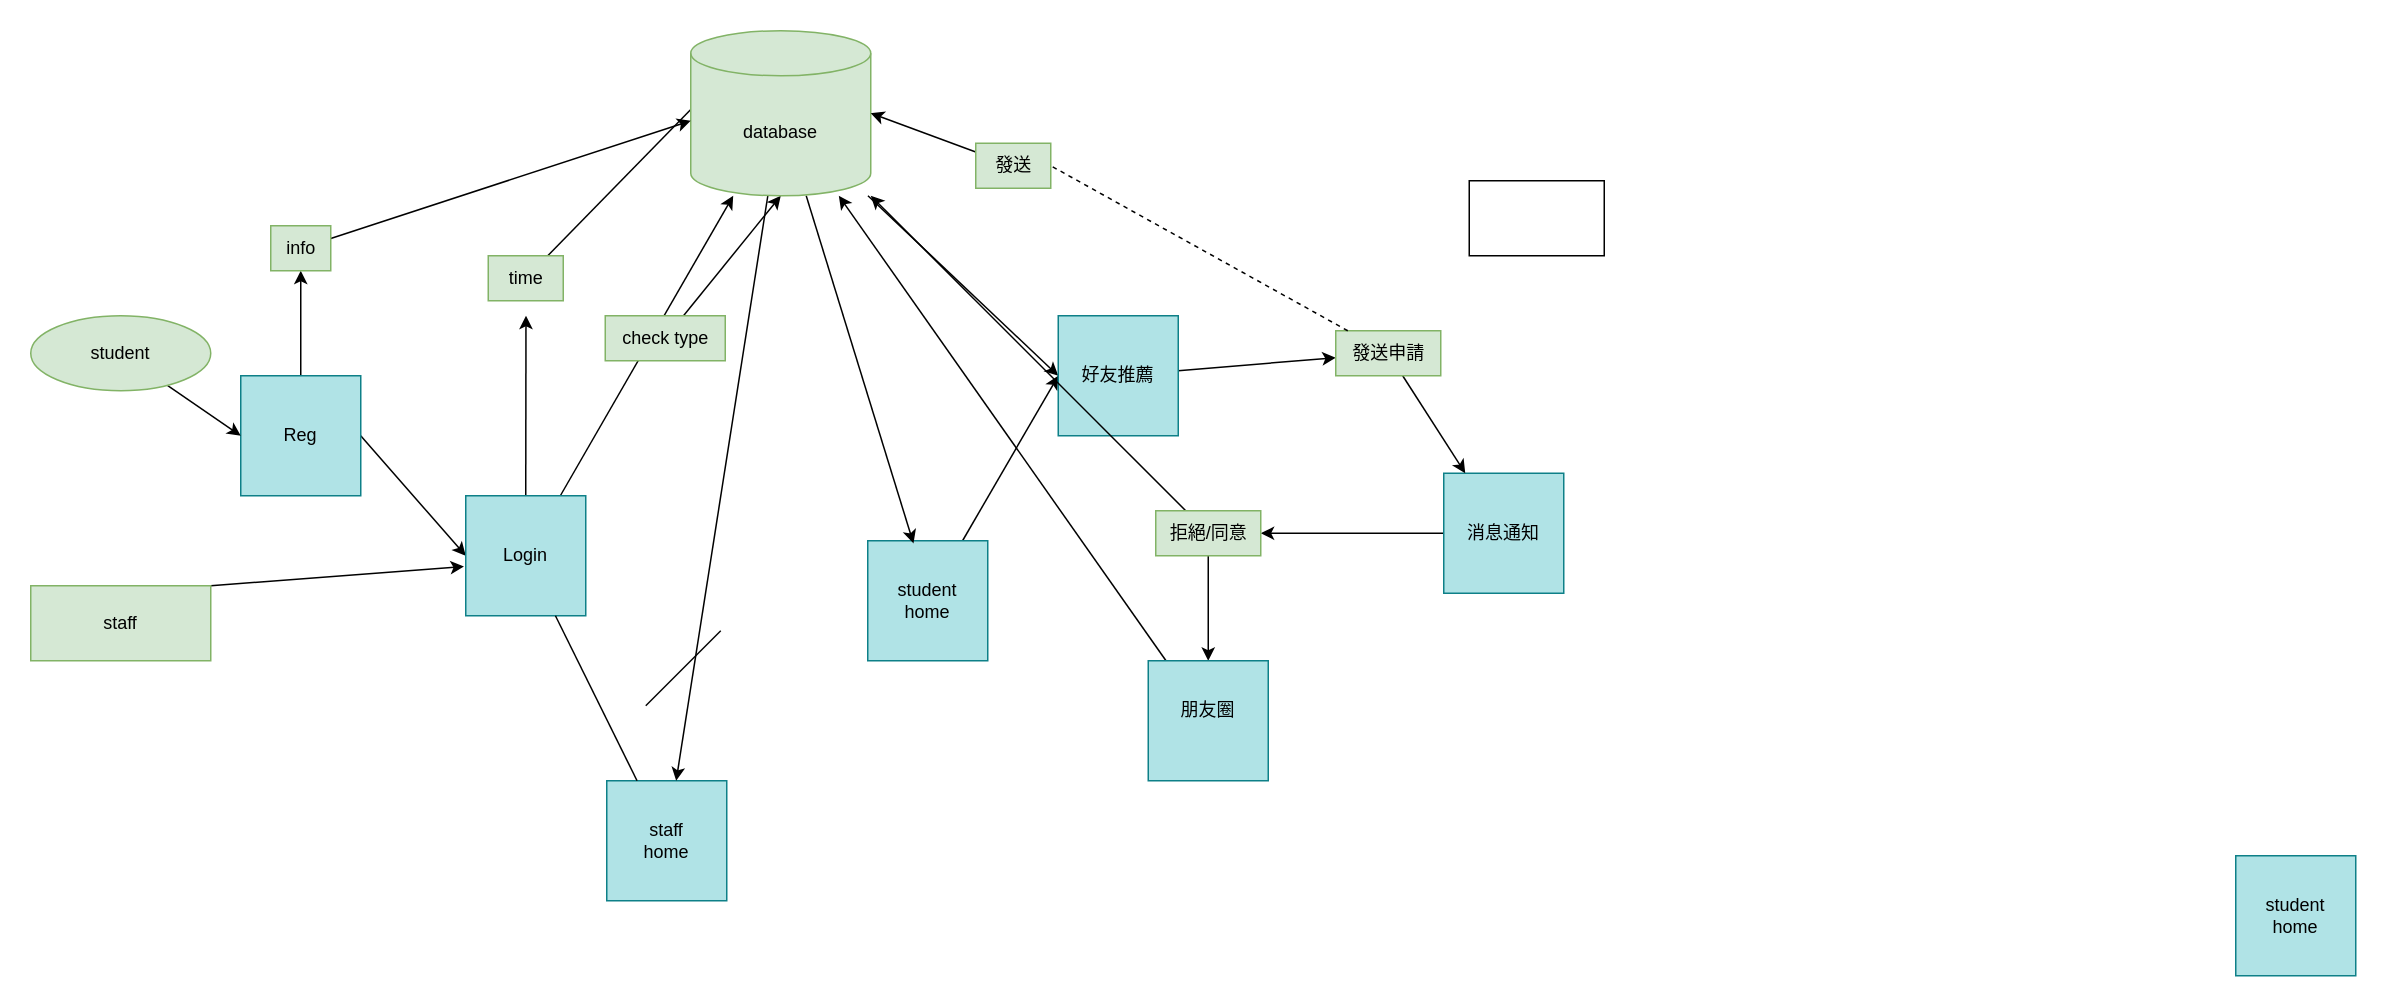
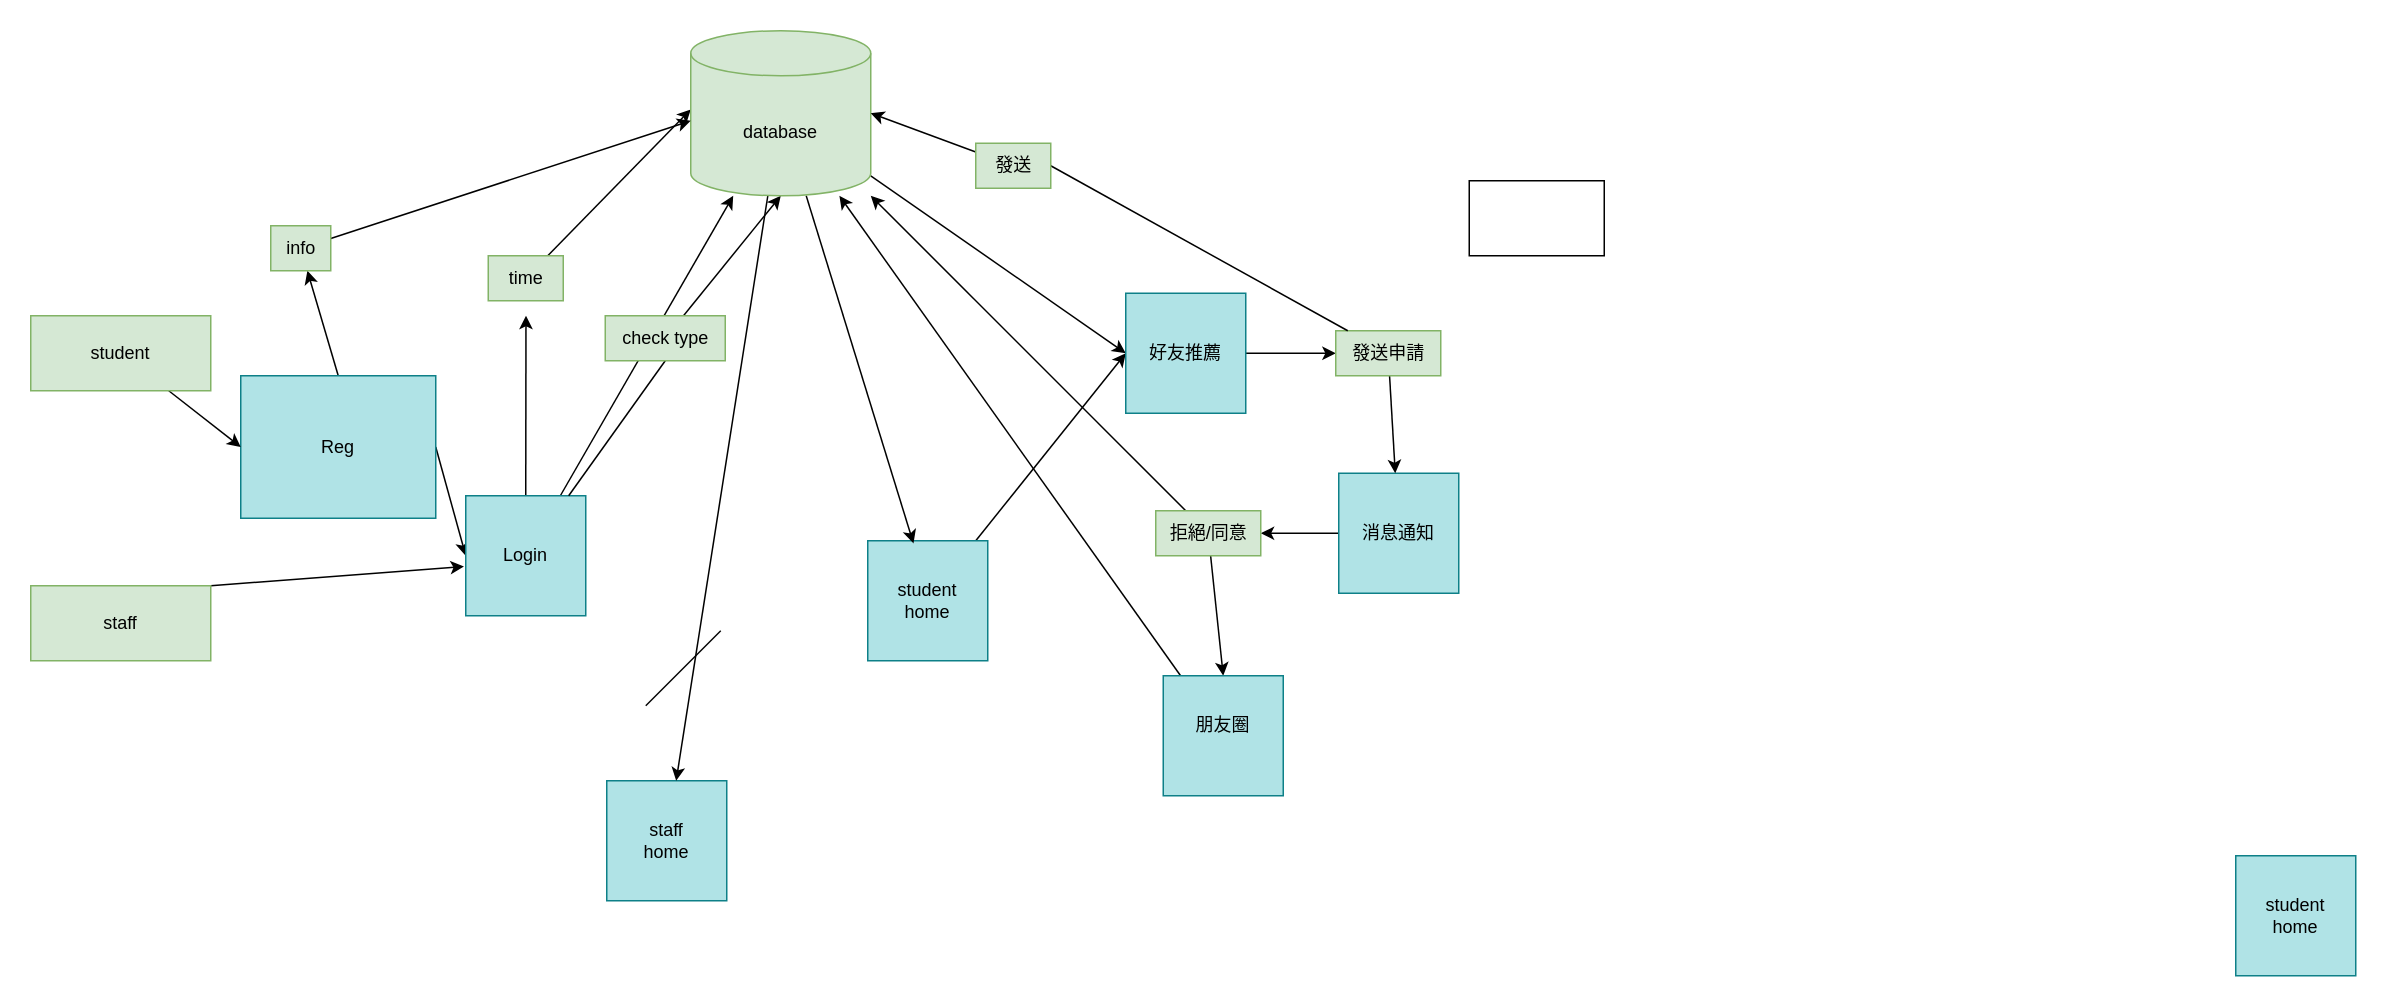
(686, 115) -> (683, 118)
(1198, 248) -> (1198, 248)
(121, 353) -> (121, 353)
(1118, 376) -> (1186, 353)
(301, 436) -> (338, 447)
(1504, 533) -> (1399, 533)
(596, 698) -> (617, 429)
(1208, 721) -> (1223, 736)
